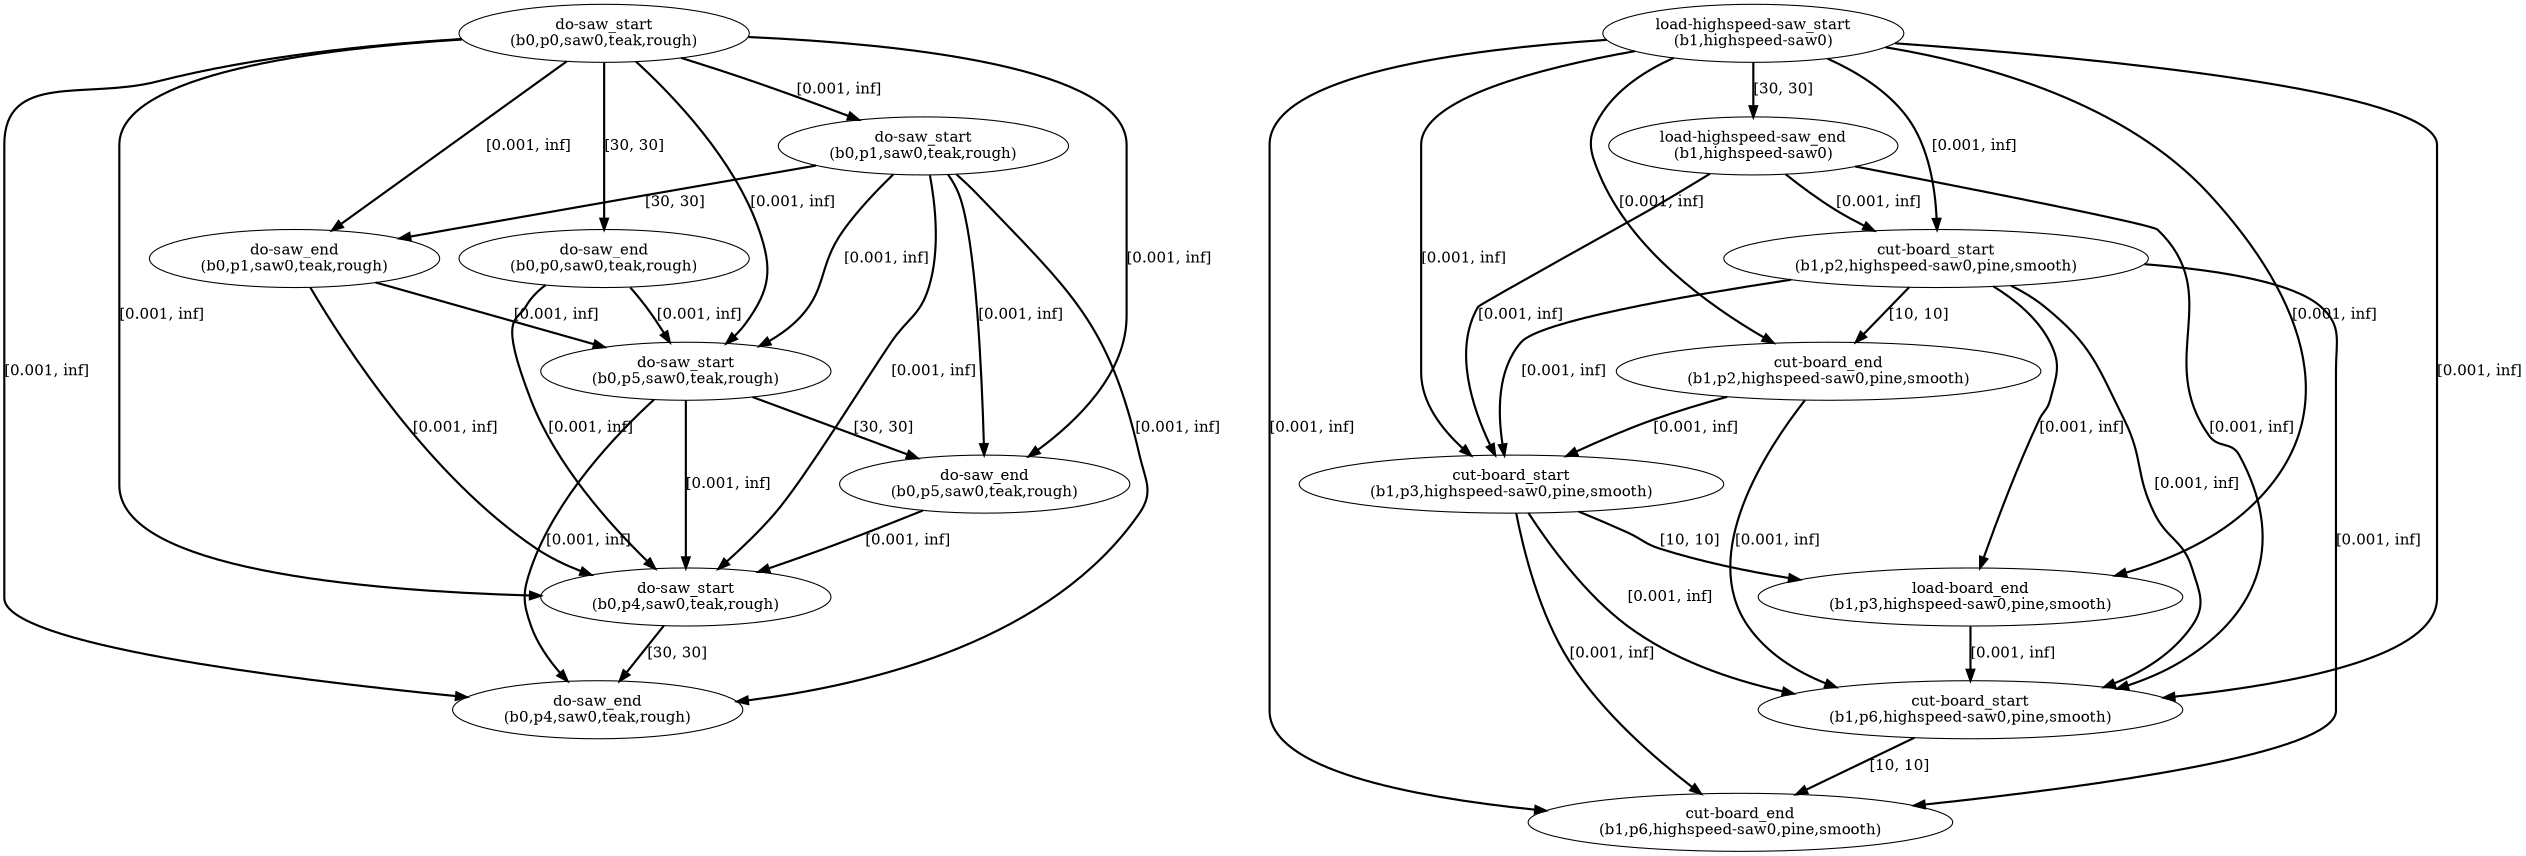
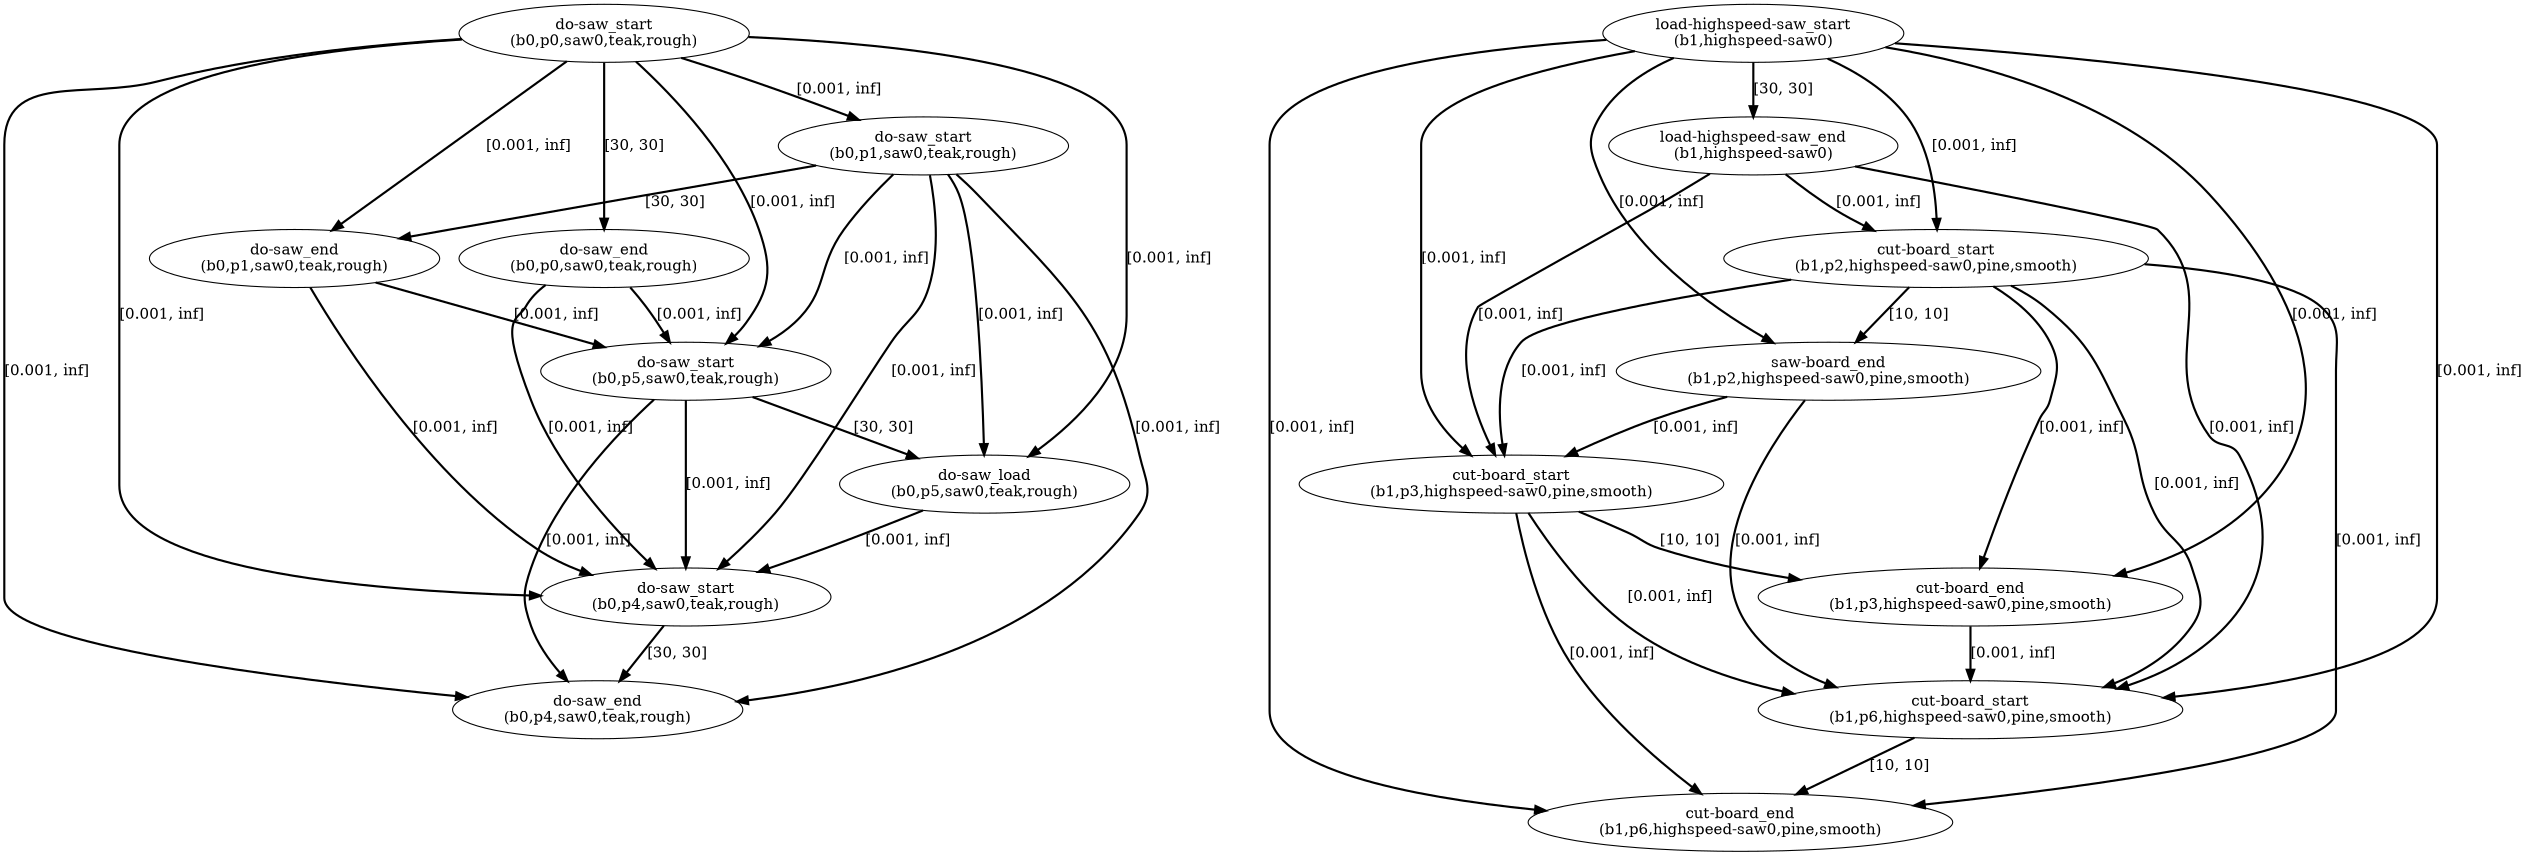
(1829, 371) -> (1829, 371)
(985, 484) -> (985, 484)
(1970, 597) -> (1970, 597)
